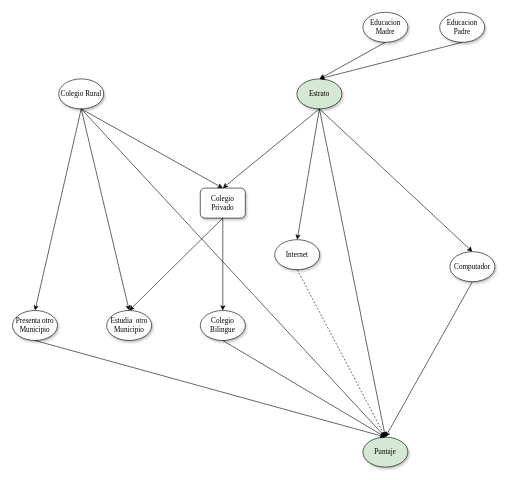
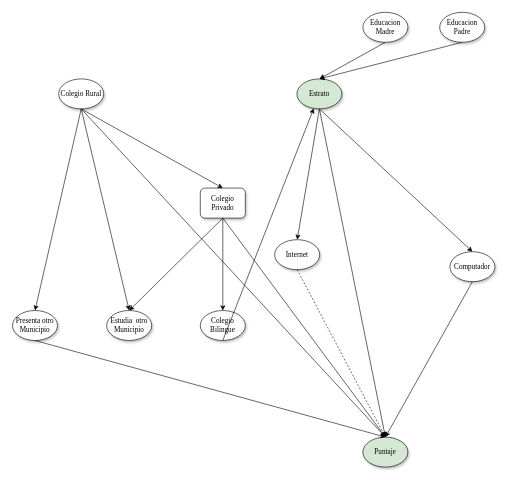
(270, 149) -> none
none -> (300, 323)
(302, 388) -> (266, 230)
